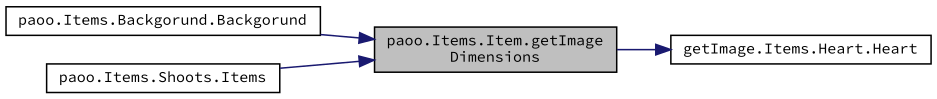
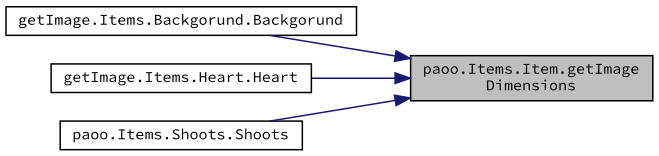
(163, 21) -> (181, 21)
(636, 50) -> (353, 78)
(163, 78) -> (181, 135)
